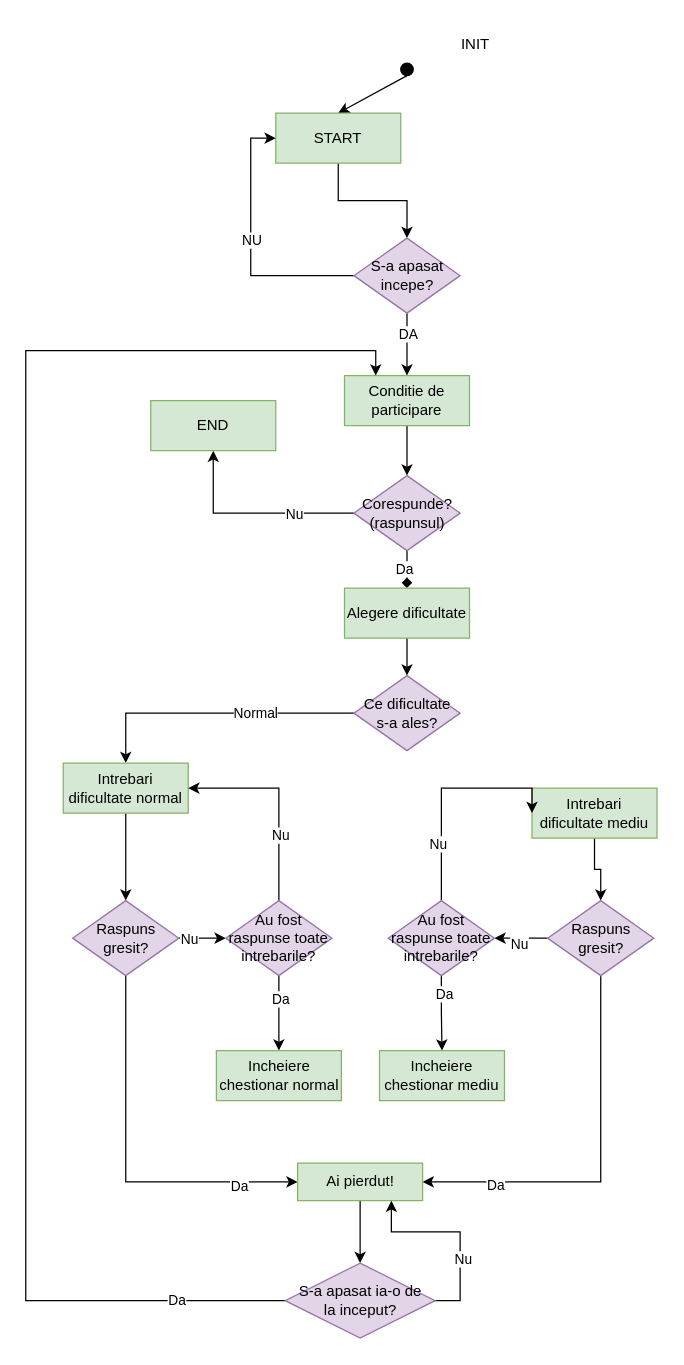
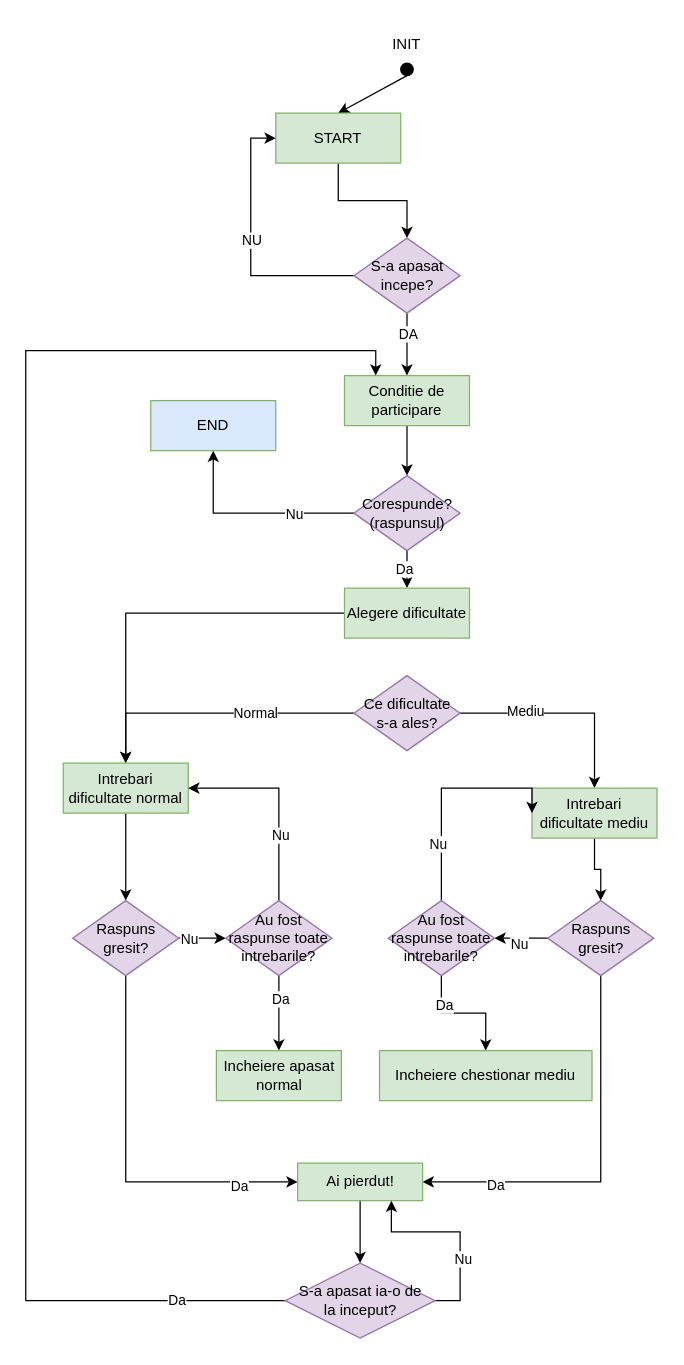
(476, 44) -> (407, 44)
(213, 426) -> (213, 426)
(407, 577) -> (407, 578)
(407, 661) -> (187, 613)
none -> (560, 713)
(279, 1076) -> (279, 1076)
(442, 1076) -> (486, 1076)
